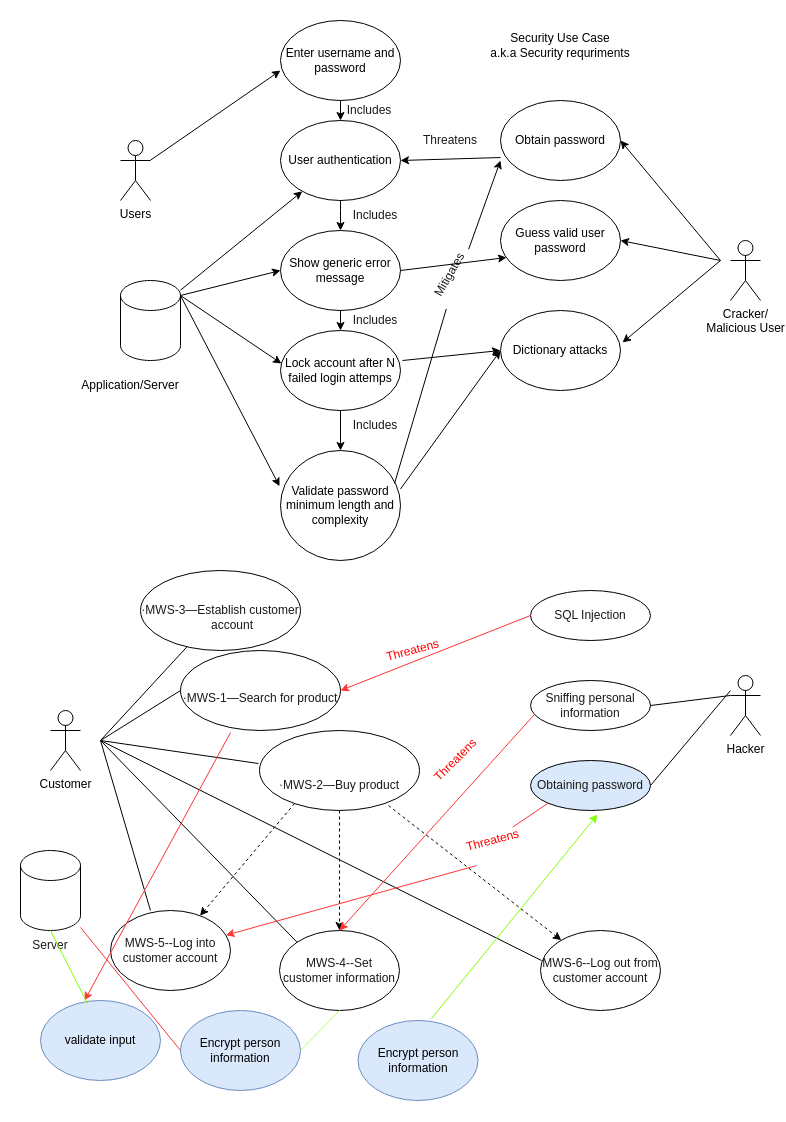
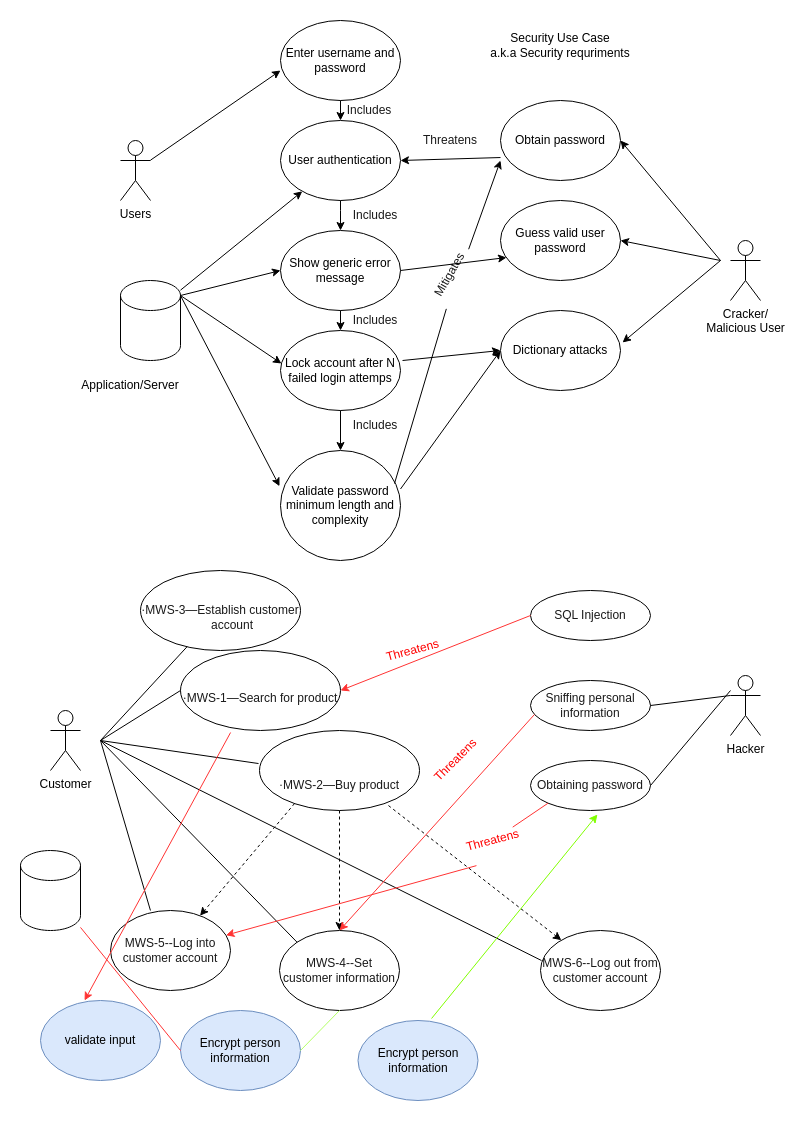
(591, 786) -> (591, 786)
(51, 946) -> none
(69, 967) -> none
